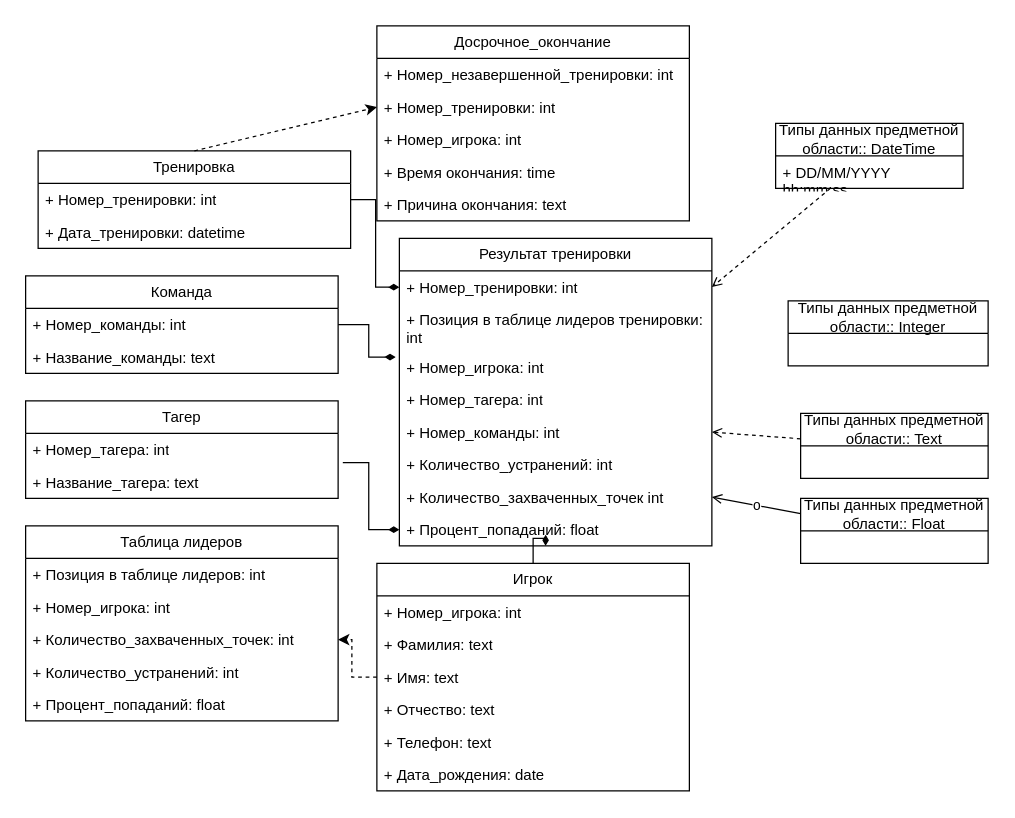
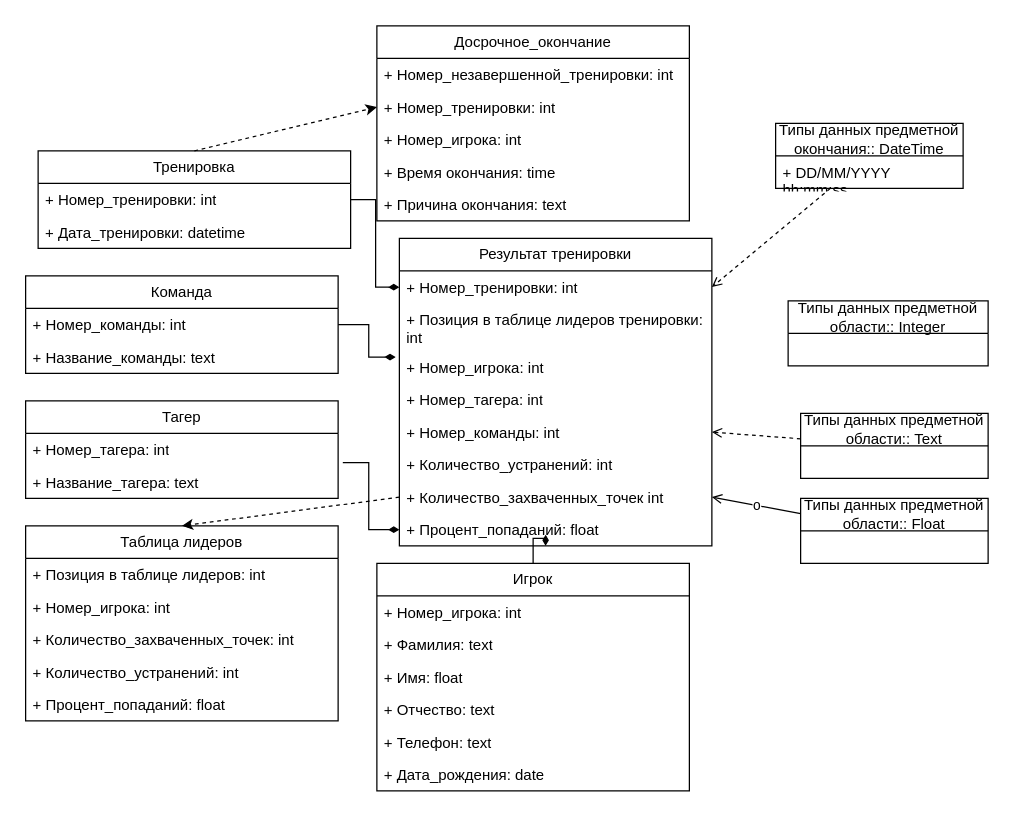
(869, 139) -> (869, 139)
none -> (299, 510)
(352, 669) -> none
(425, 678) -> (427, 678)
